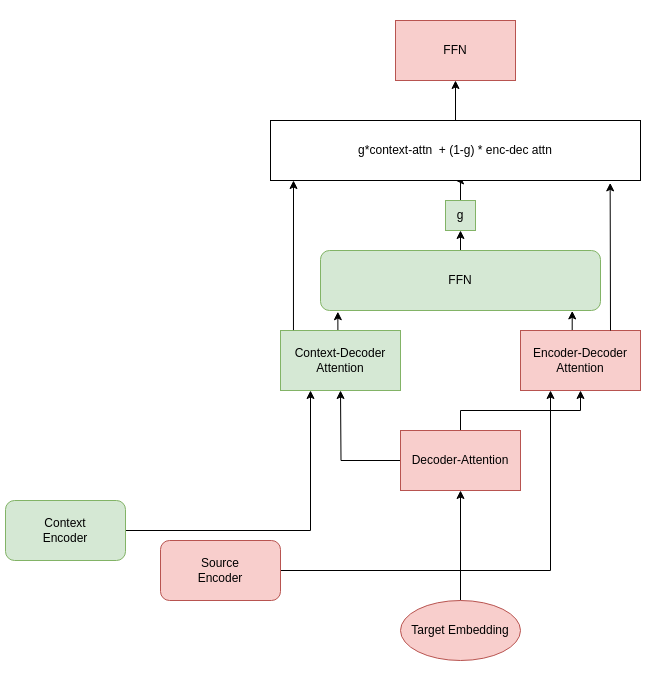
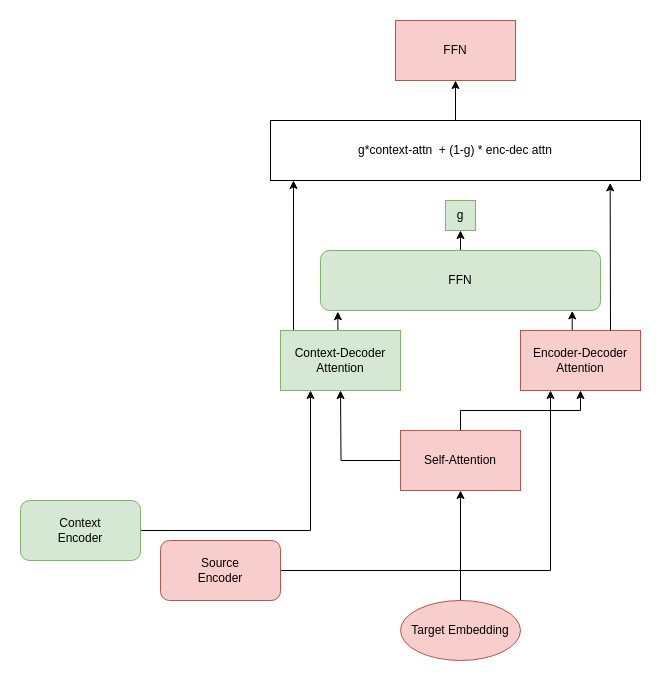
(461, 191) -> none
(461, 461) -> (461, 461)
(66, 531) -> (81, 531)
